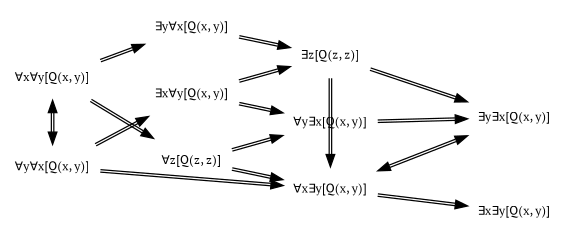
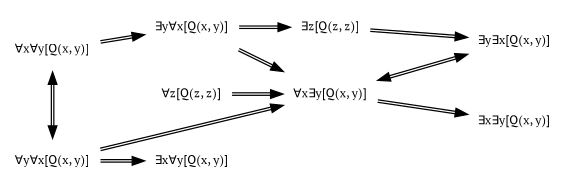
(259, 76) -> none
(117, 116) -> none
(330, 116) -> (255, 58)
(330, 123) -> none
